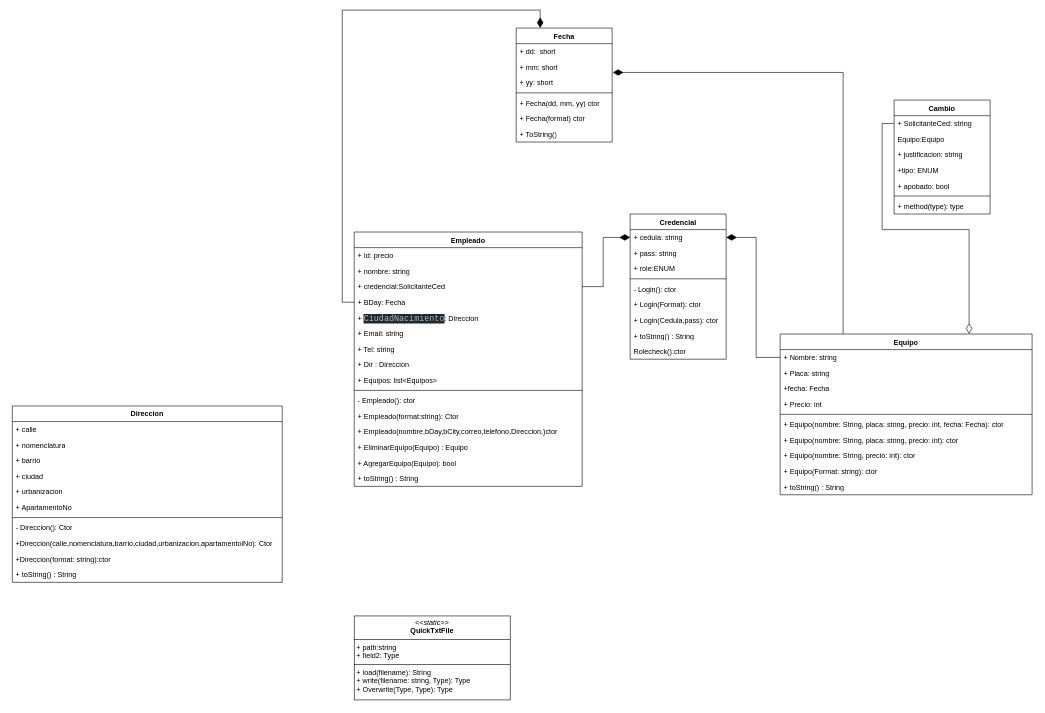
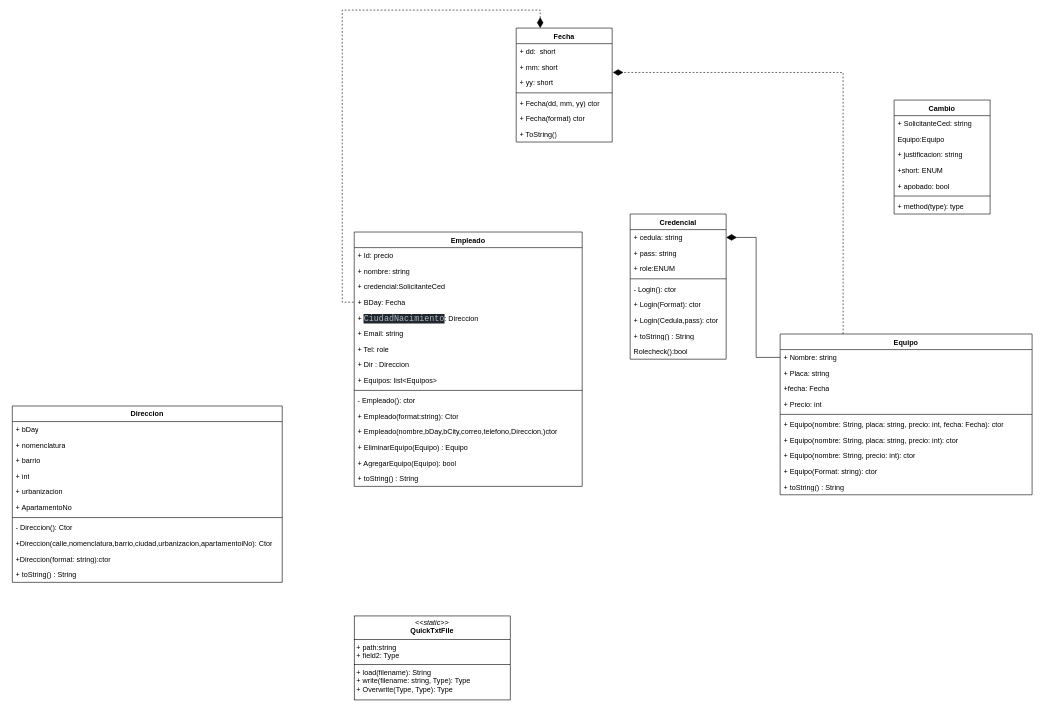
(342, 59) -> (342, 59)
(843, 92) -> (843, 92)
(917, 171) -> (920, 171)
(914, 230) -> none
(594, 287) -> none
(379, 350) -> (375, 350)
(664, 352) -> (663, 352)
(27, 430) -> (27, 430)
(30, 477) -> (24, 477)
